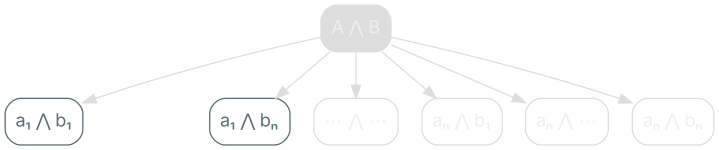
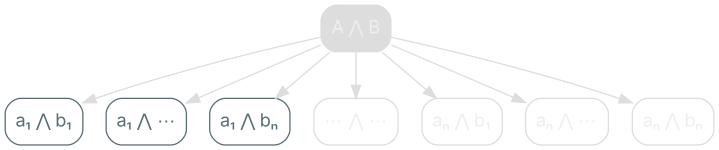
none -> (146, 122)
